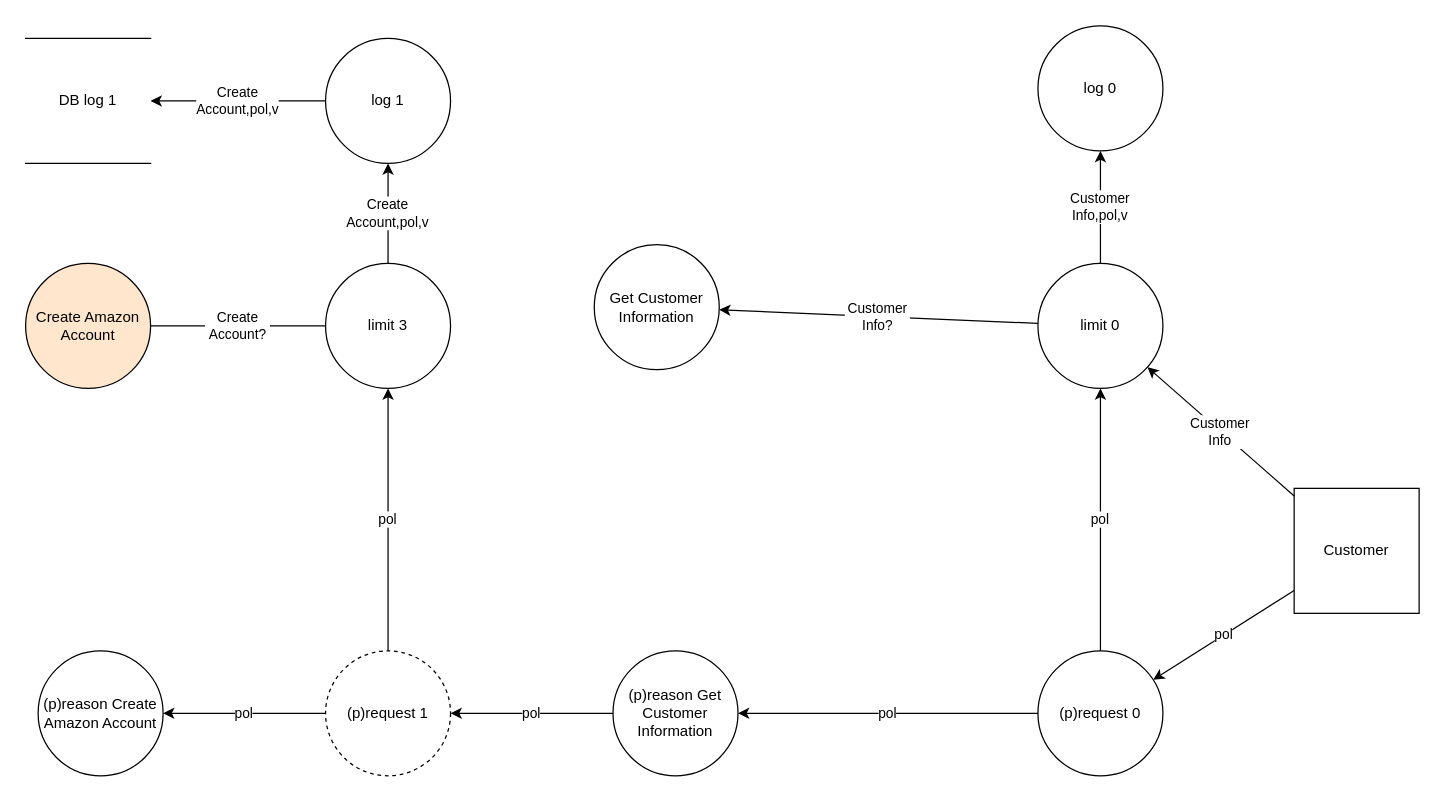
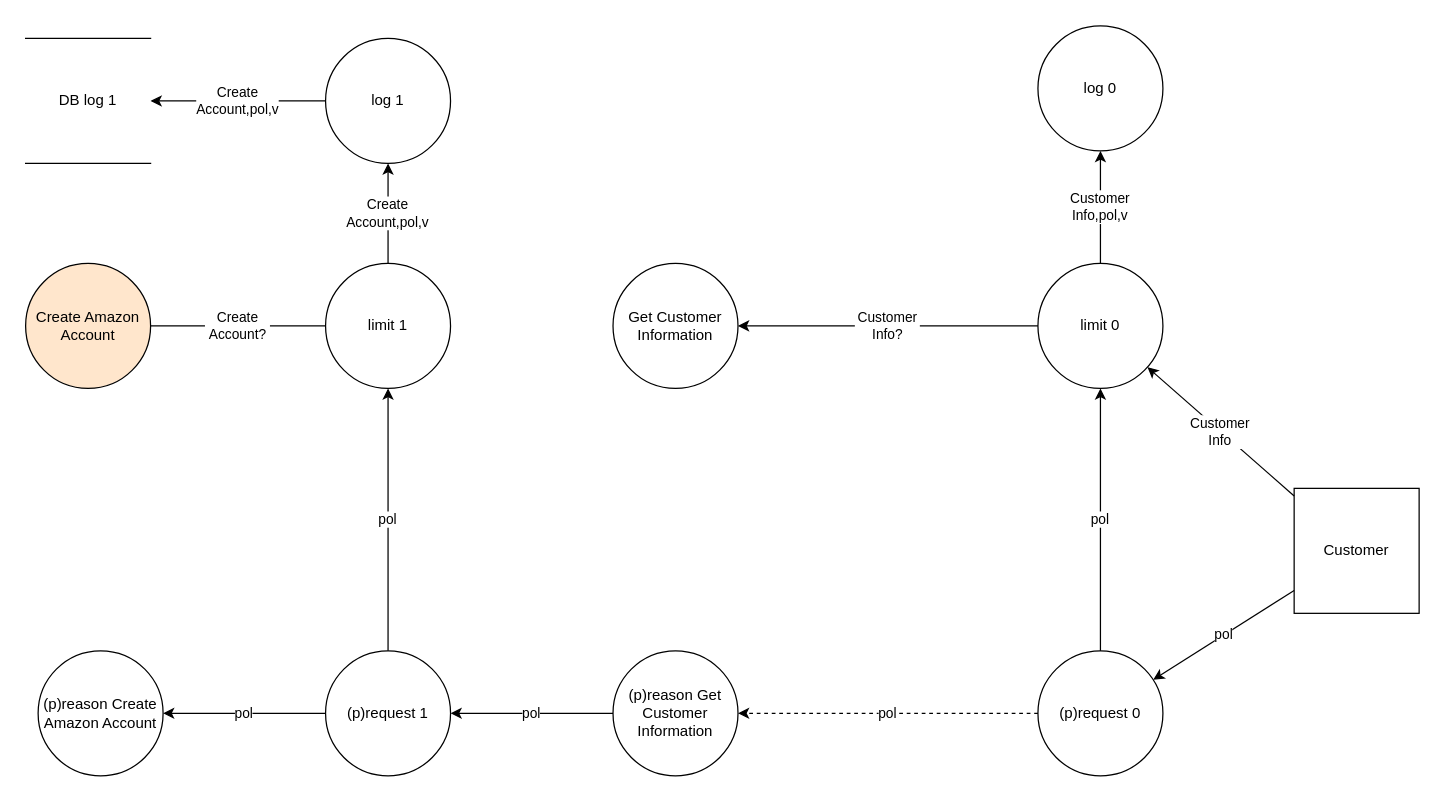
(657, 307) -> (676, 326)
(388, 326) -> (388, 326)
(388, 713) -> (388, 713)
(965, 713) -> (965, 713)
